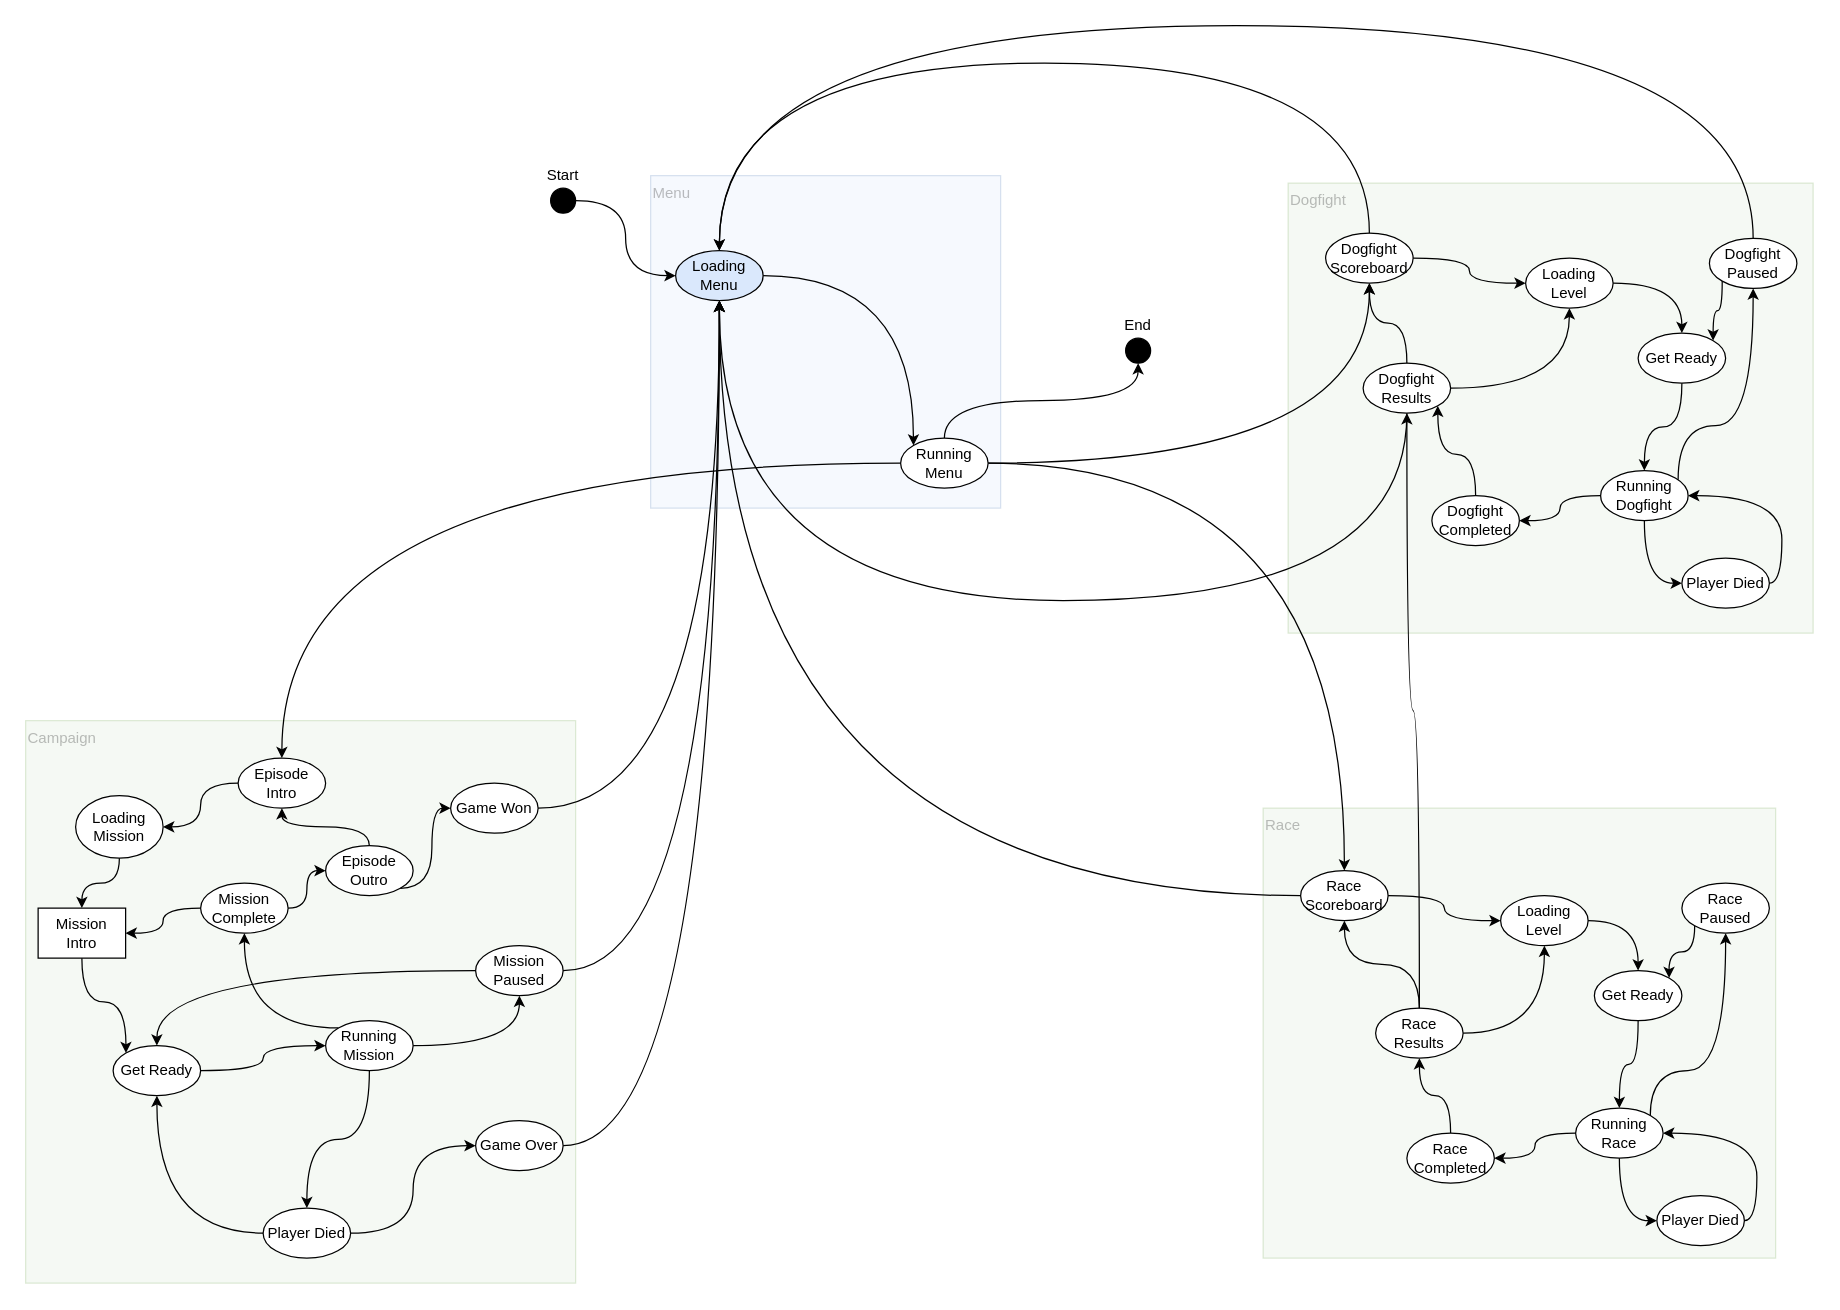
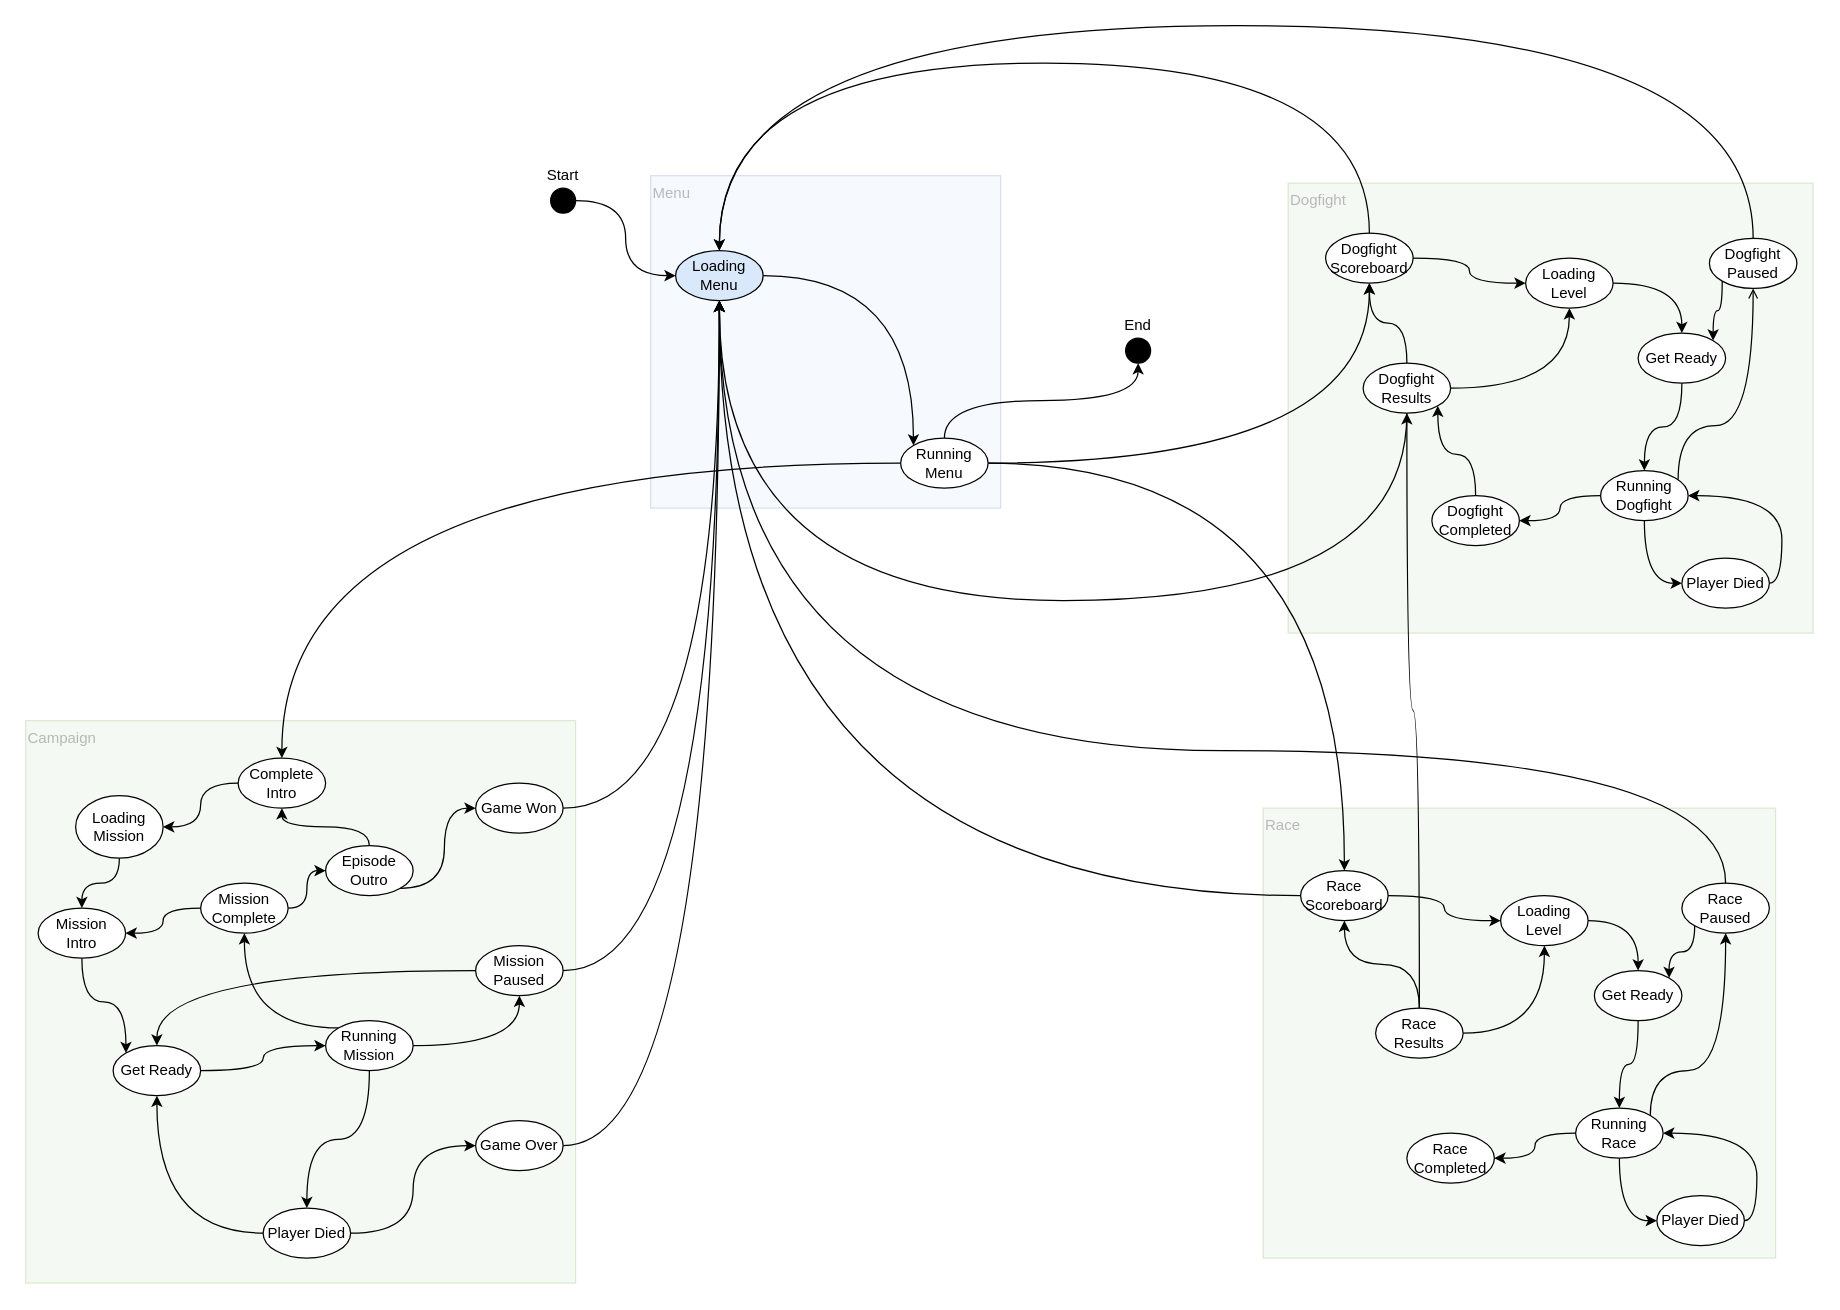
(1753, 298) -> (1753, 296)
none -> (1160, 748)
(282, 783) -> (282, 783)
(494, 808) -> (519, 808)
(82, 933) -> (82, 933)
(1441, 1097) -> none
